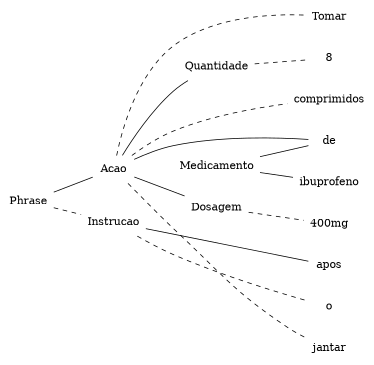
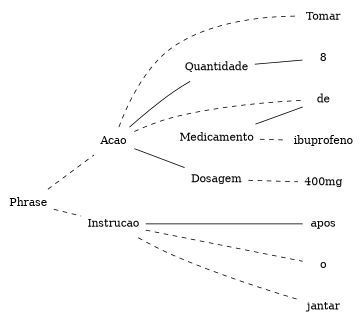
(281, 62) -> (279, 62)
(329, 100) -> none
(224, 139) -> (221, 108)
(277, 175) -> (274, 140)
(73, 185) -> (71, 172)
(208, 262) -> (218, 273)
